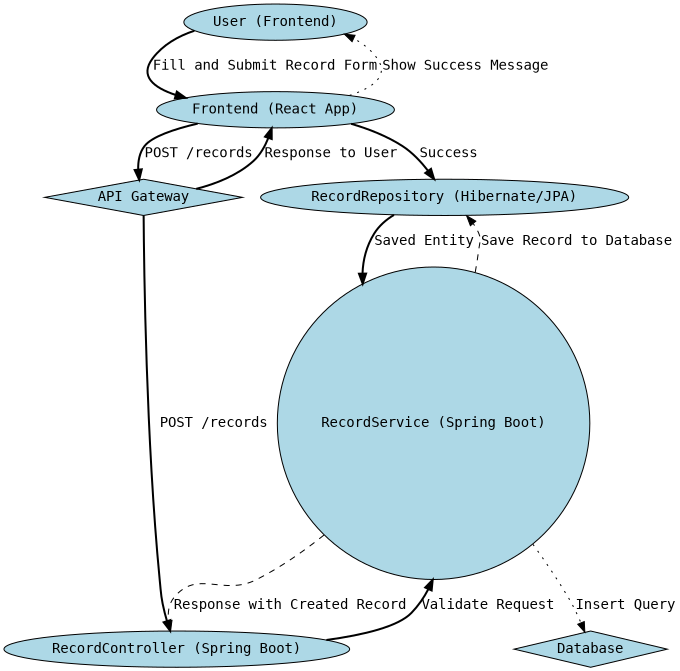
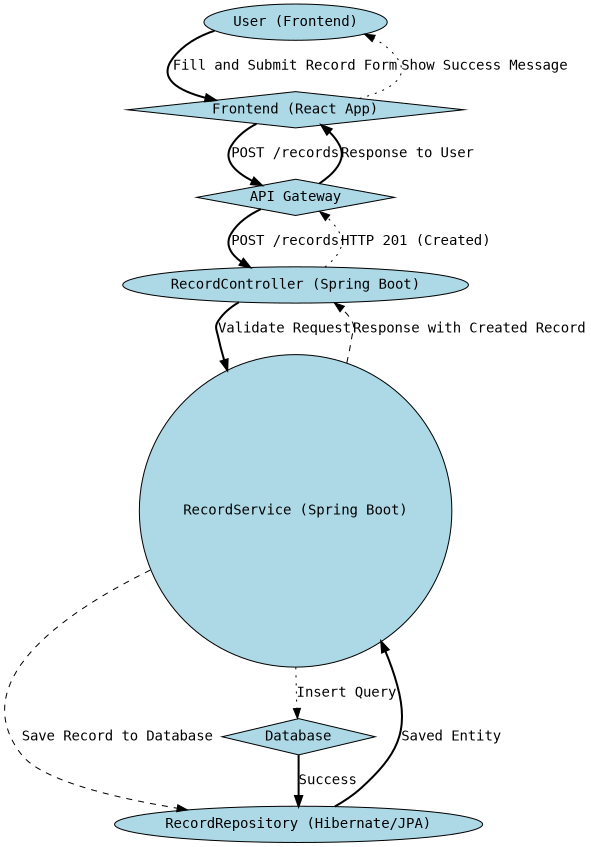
(275, 110) -> (296, 110)
(394, 141) -> (299, 776)
none -> (342, 243)
